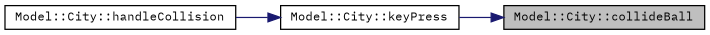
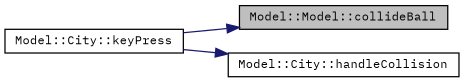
(252, 17) -> (199, 51)
(604, 17) -> (344, 17)
